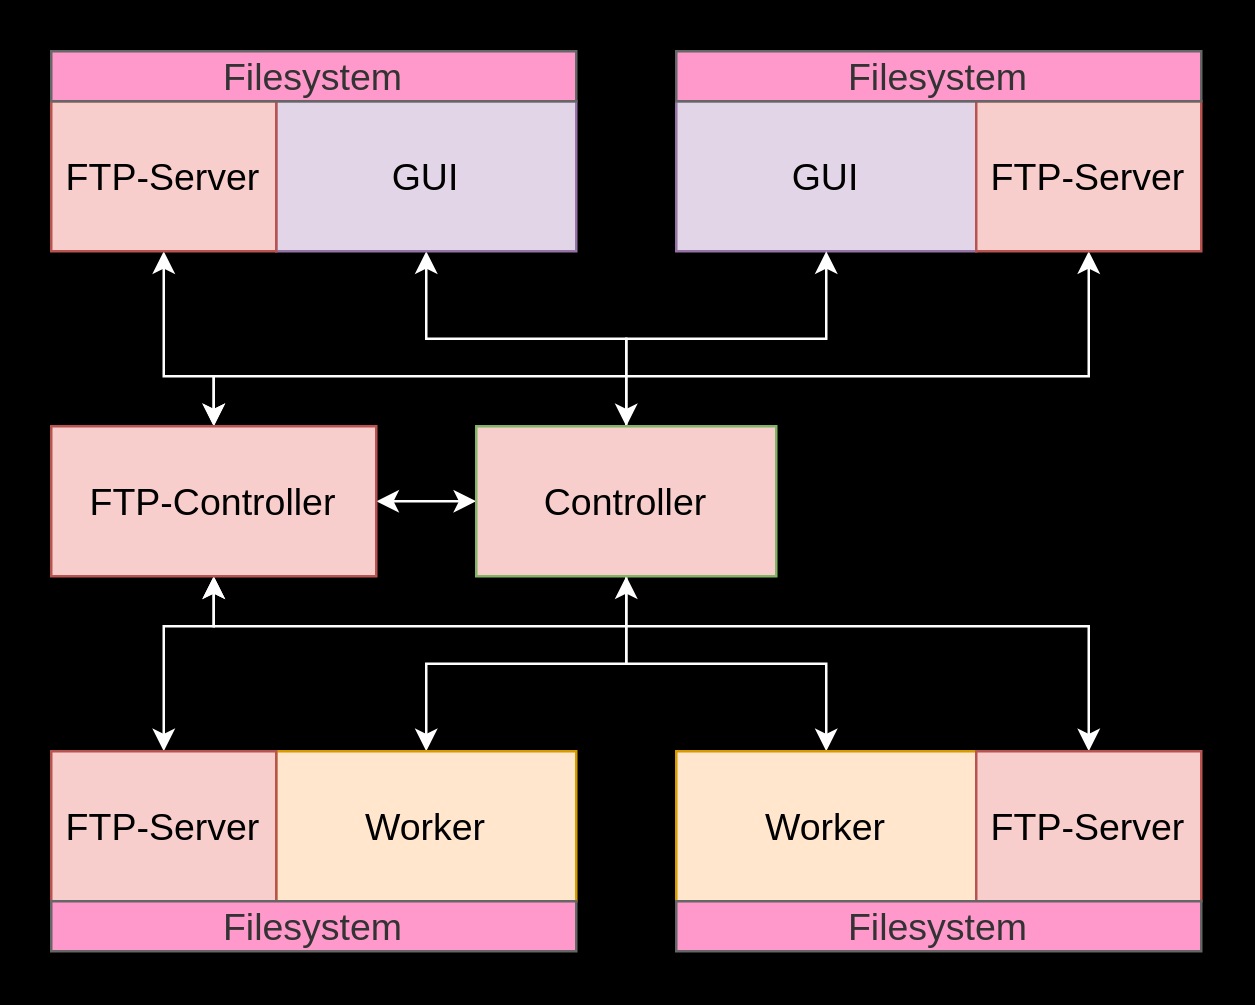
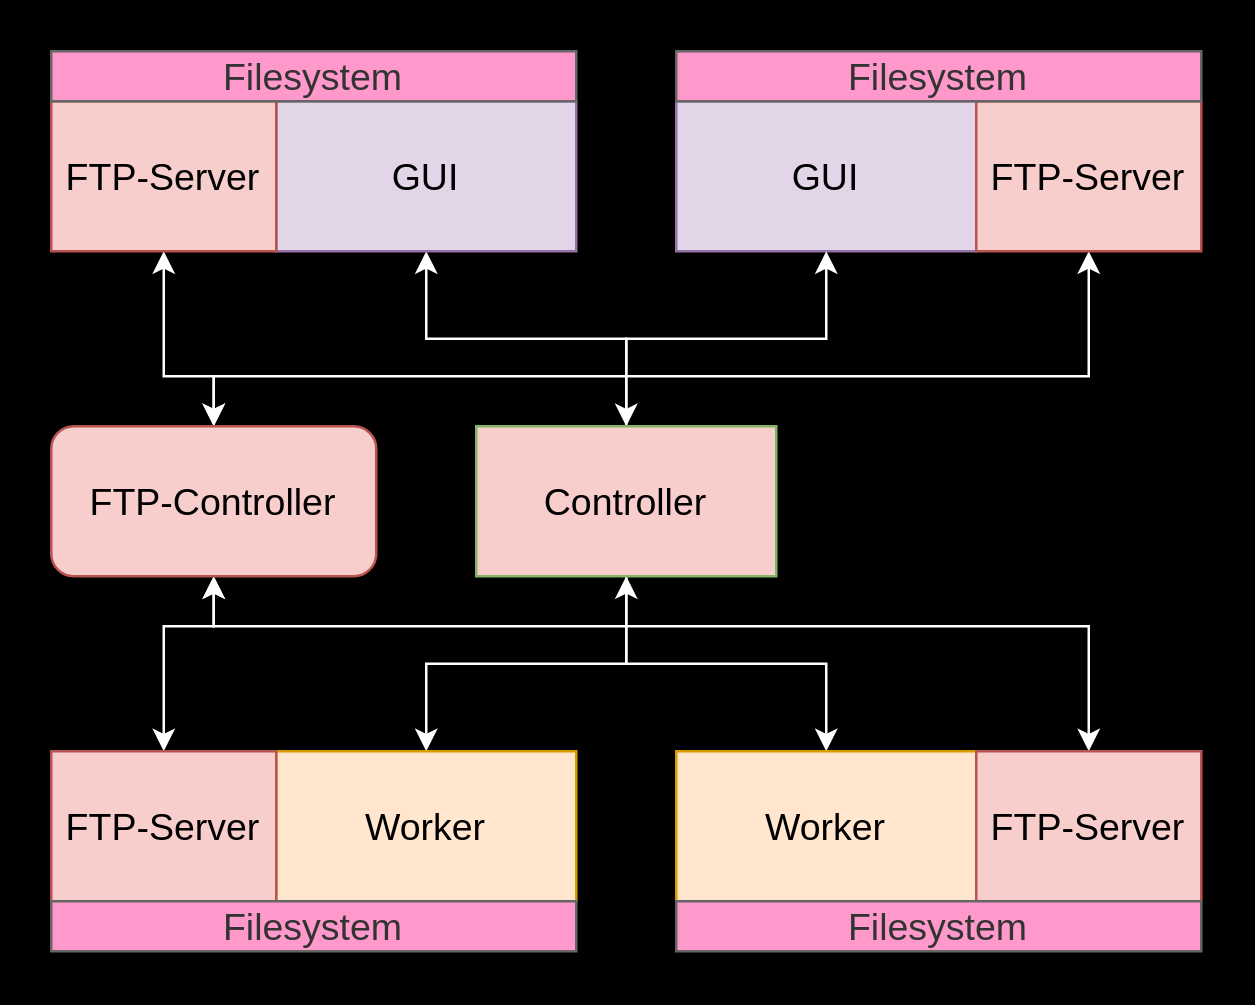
(214, 501) -> (214, 501)
(426, 501) -> none
